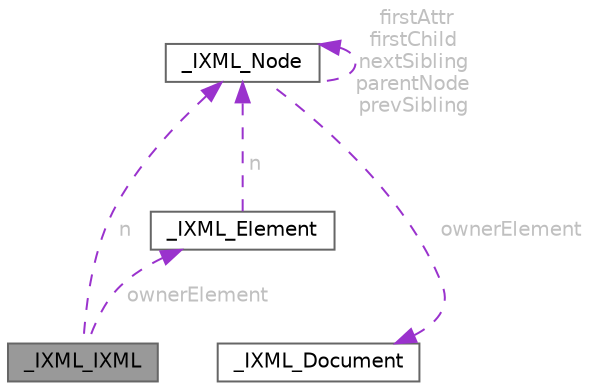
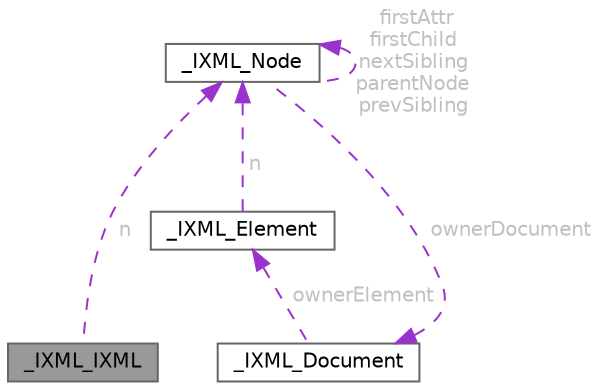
(508, 231) -> (508, 231)
(115, 291) -> (286, 305)
